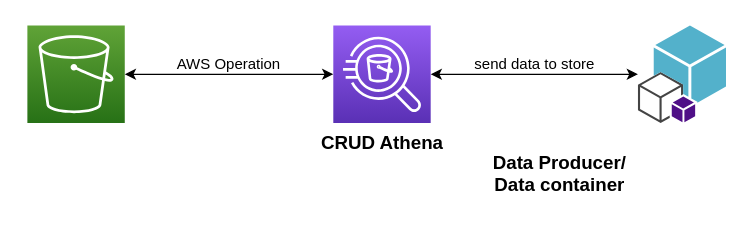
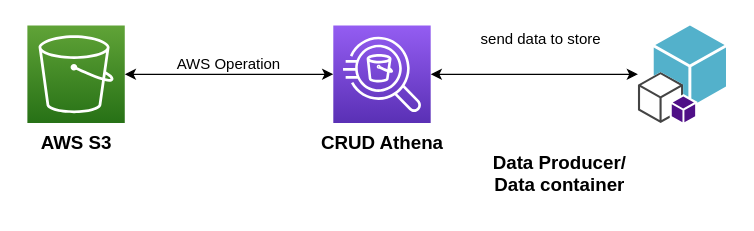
(534, 64) -> (541, 39)
none -> (76, 142)
